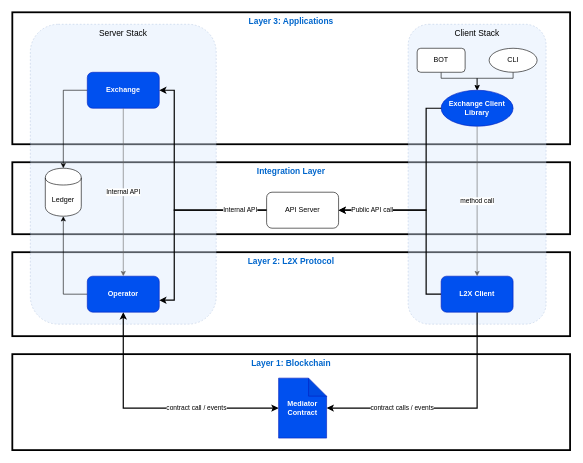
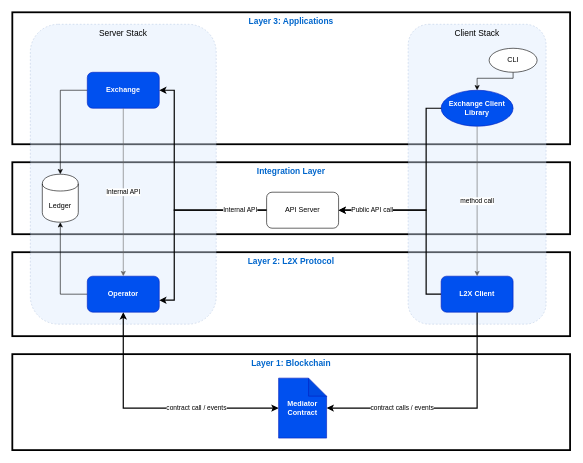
(441, 60) -> none
(455, 78) -> none
(63, 192) -> (60, 198)
